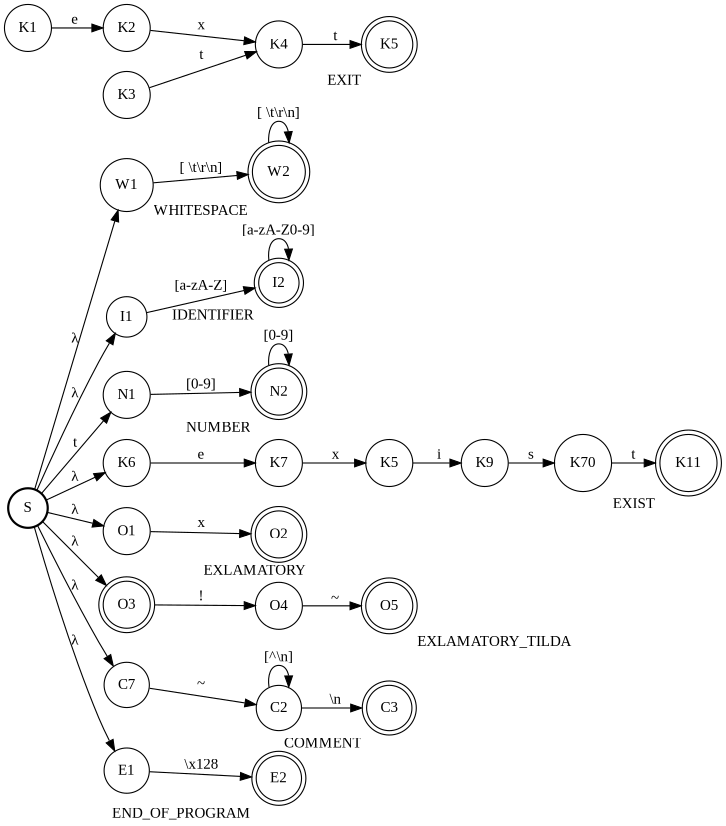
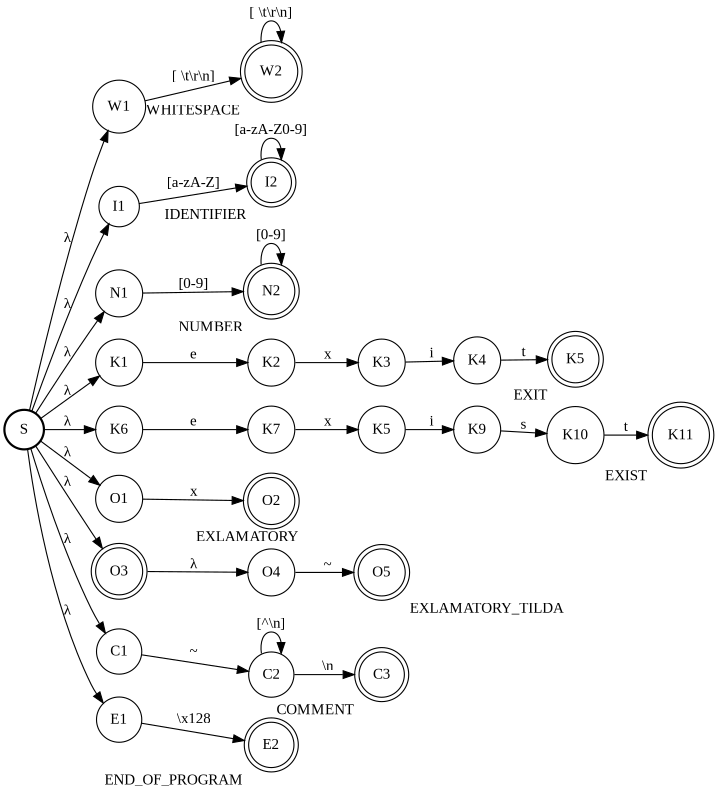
(197, 36) -> (321, 363)
(201, 55) -> (432, 353)
none -> (66, 401)
(75, 443) -> (68, 352)
(583, 463) -> (575, 435)
(201, 596) -> (194, 564)
(127, 685) -> (119, 652)
